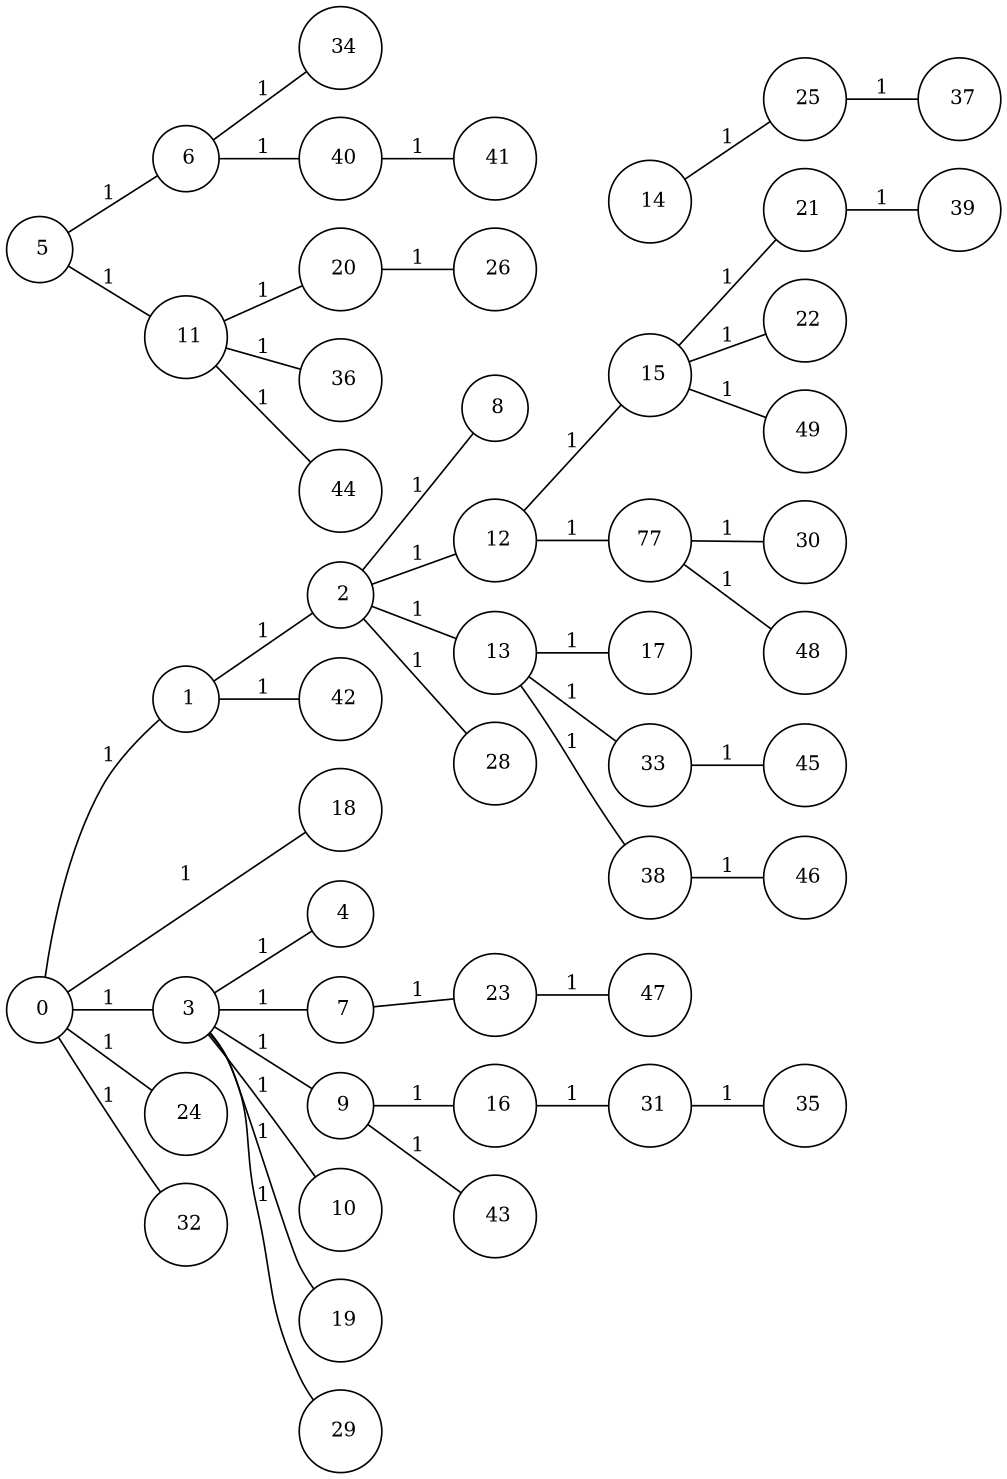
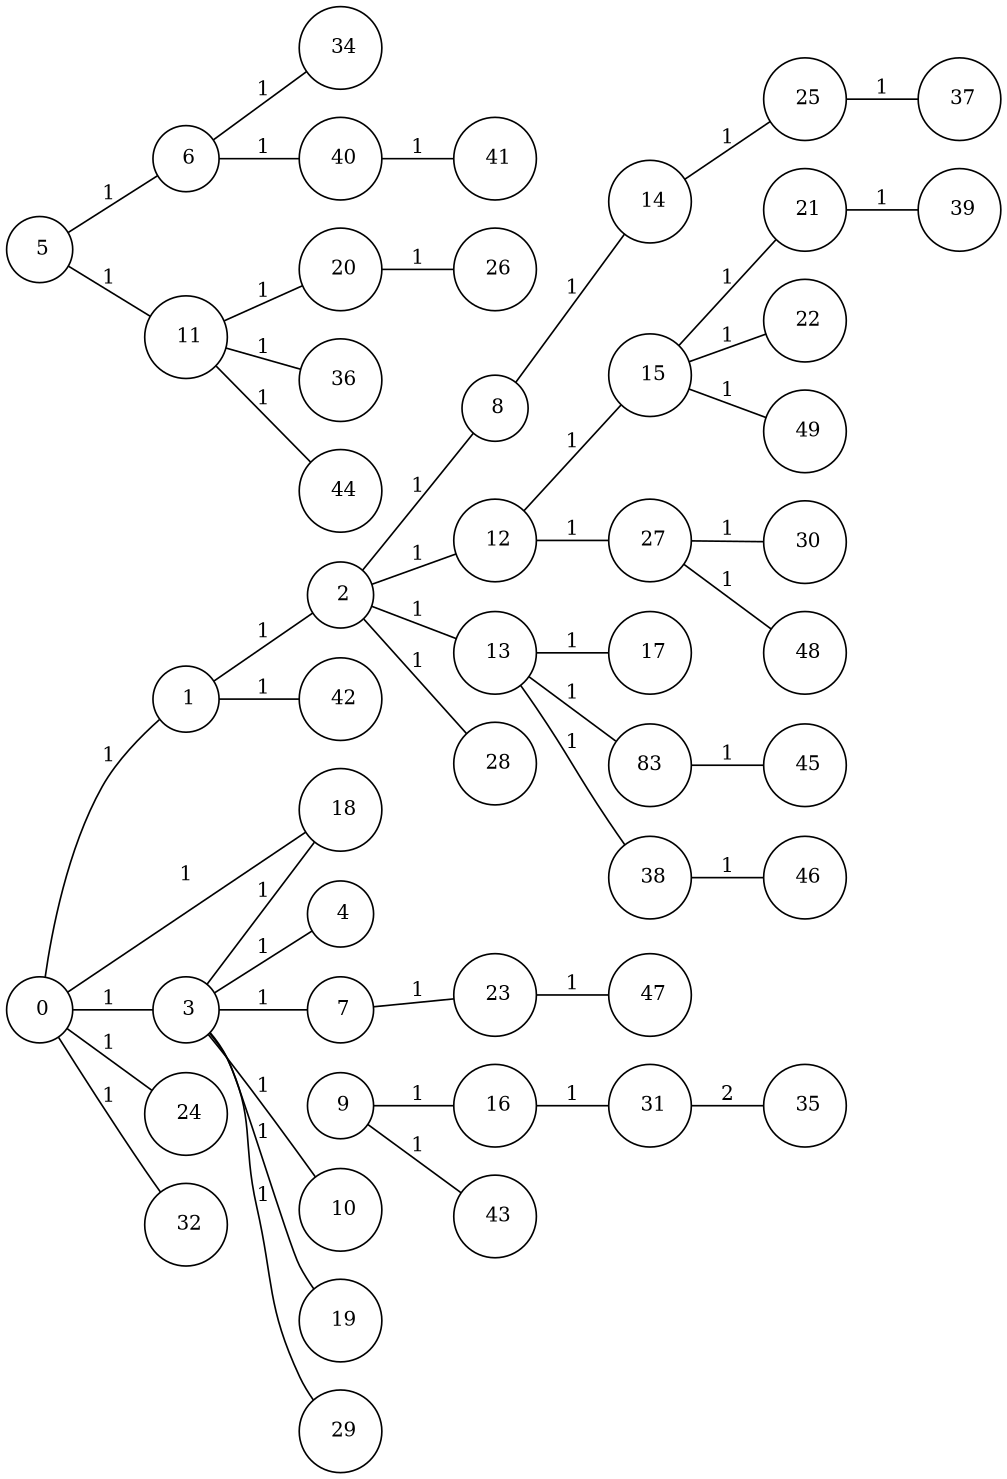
none -> (570, 308)
(650, 540) -> (650, 540)
(650, 765) -> (650, 765)
(263, 1058) -> (261, 913)
(728, 1095) -> (728, 1095)
